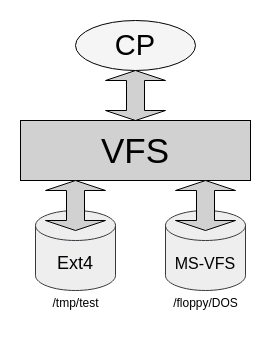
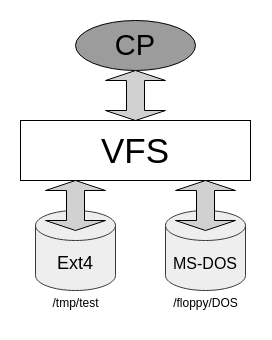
(136, 46) -> (136, 46)
(136, 151) -> (136, 151)
(206, 264) -> (206, 264)
